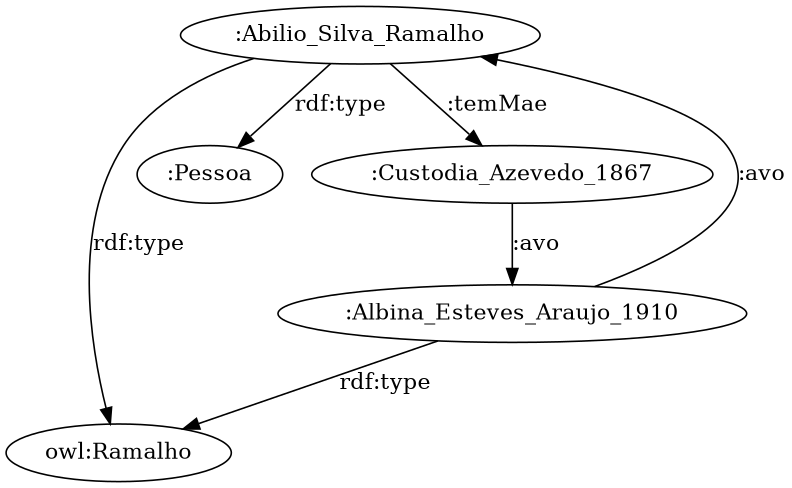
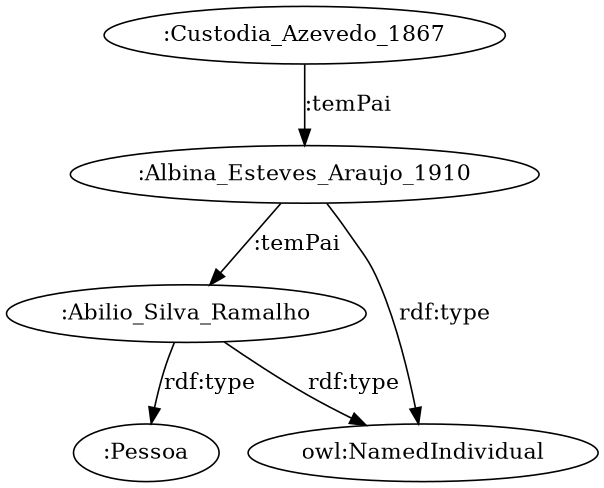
(430, 99) -> none
(762, 174) -> (298, 244)
(536, 244) -> (349, 105)
(119, 453) -> (423, 453)
